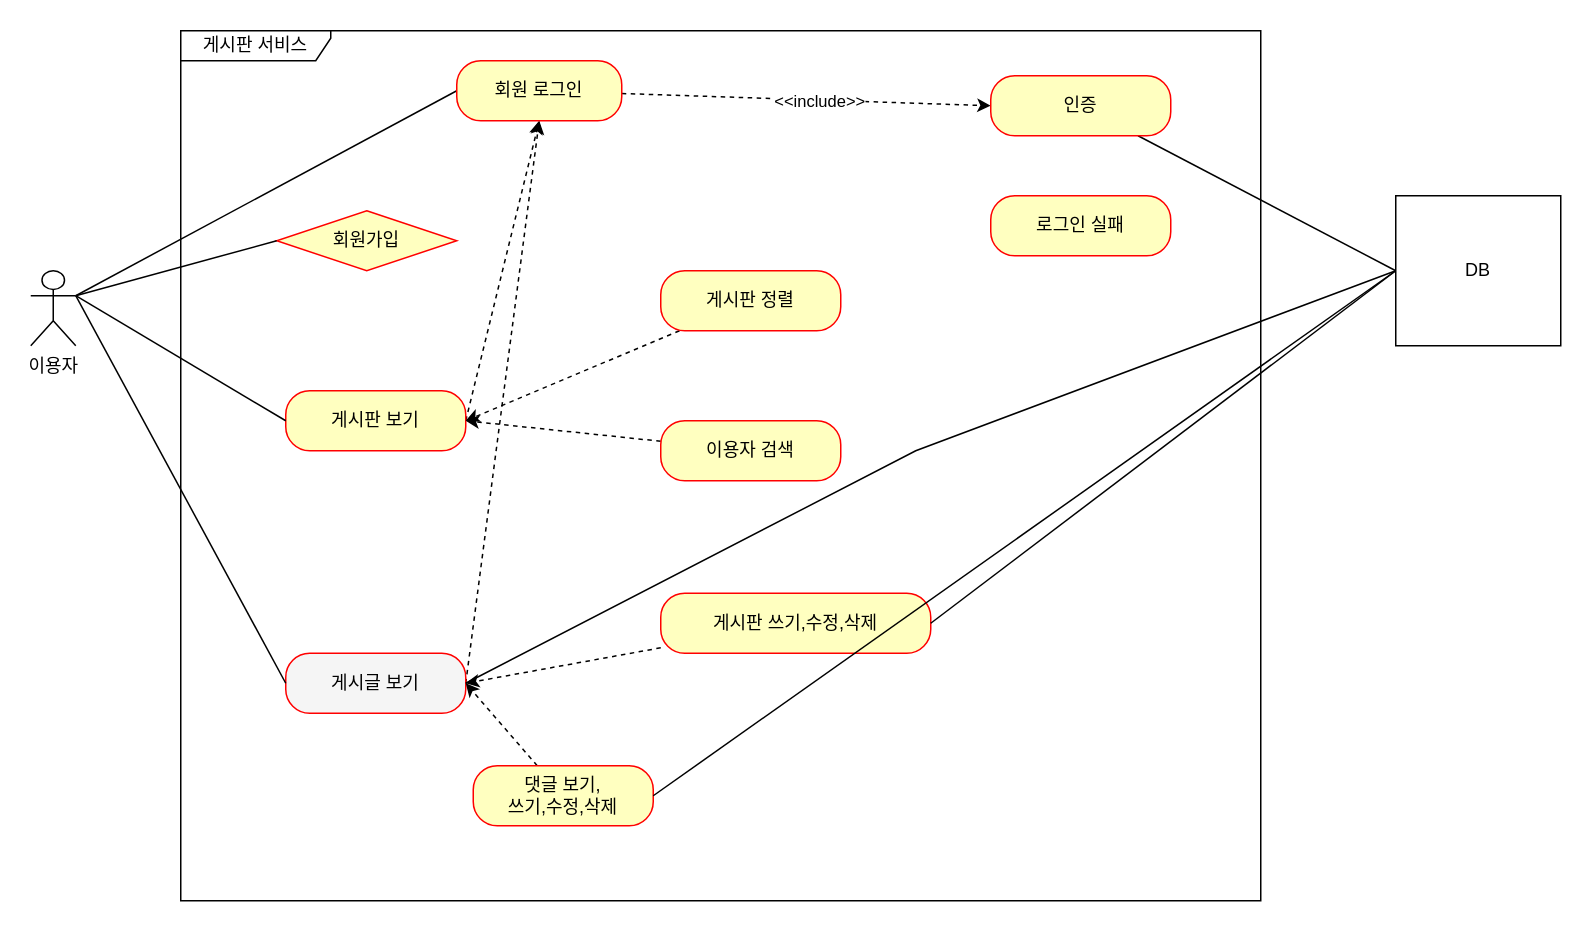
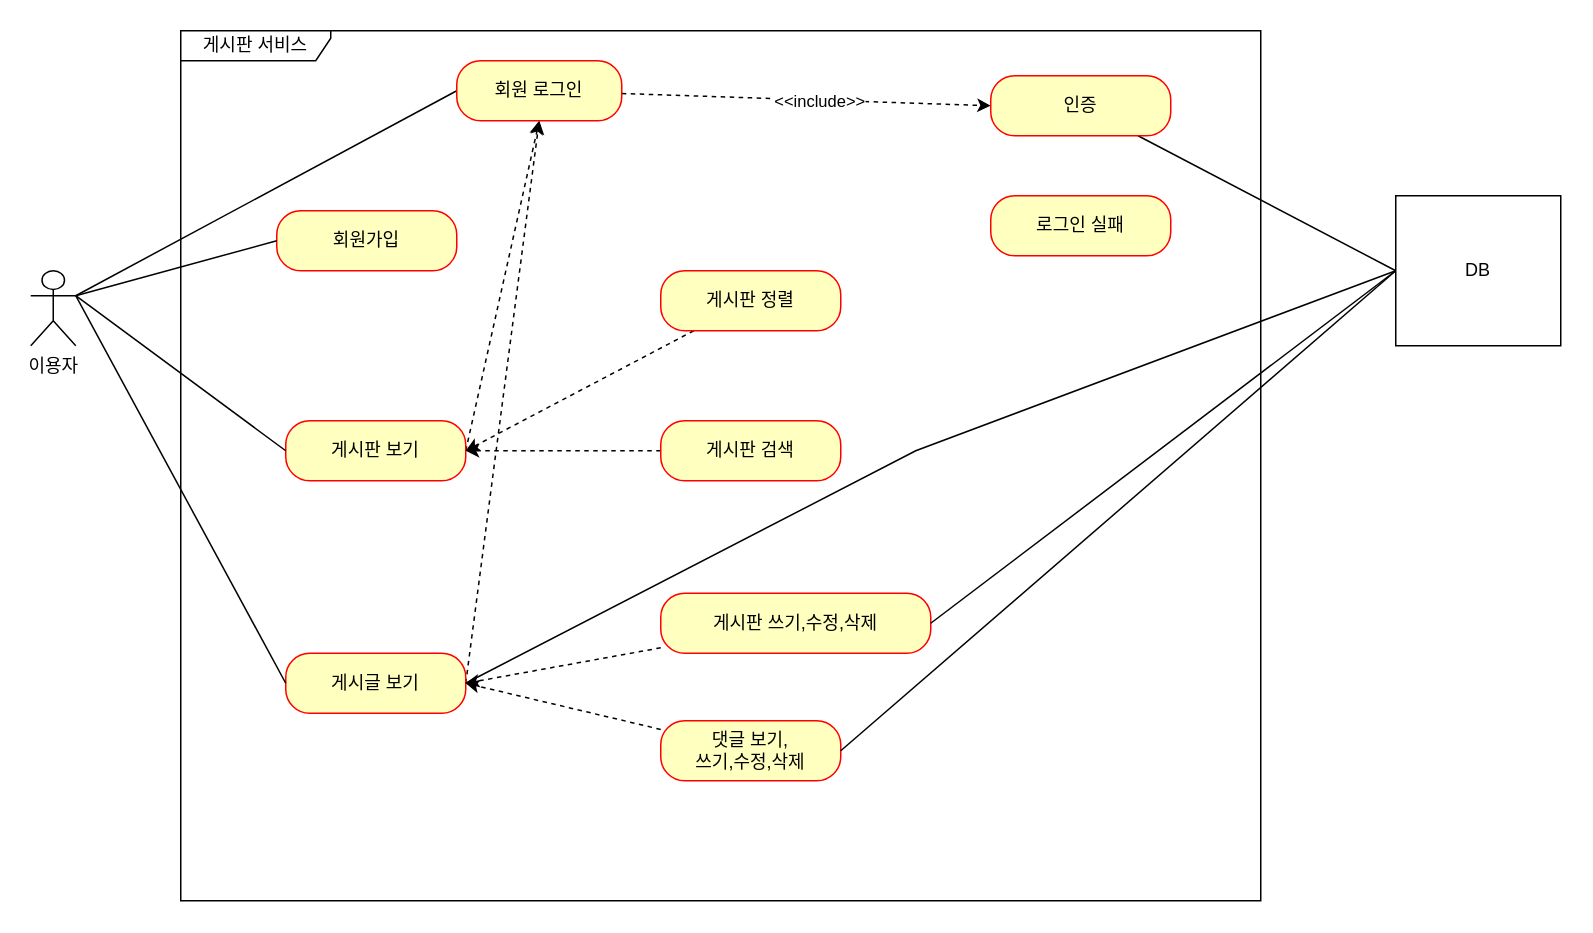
(367, 241) -> (367, 241)
(376, 421) -> (376, 451)
(751, 451) -> (751, 451)
(376, 683) -> (376, 683)
(563, 796) -> (751, 751)
